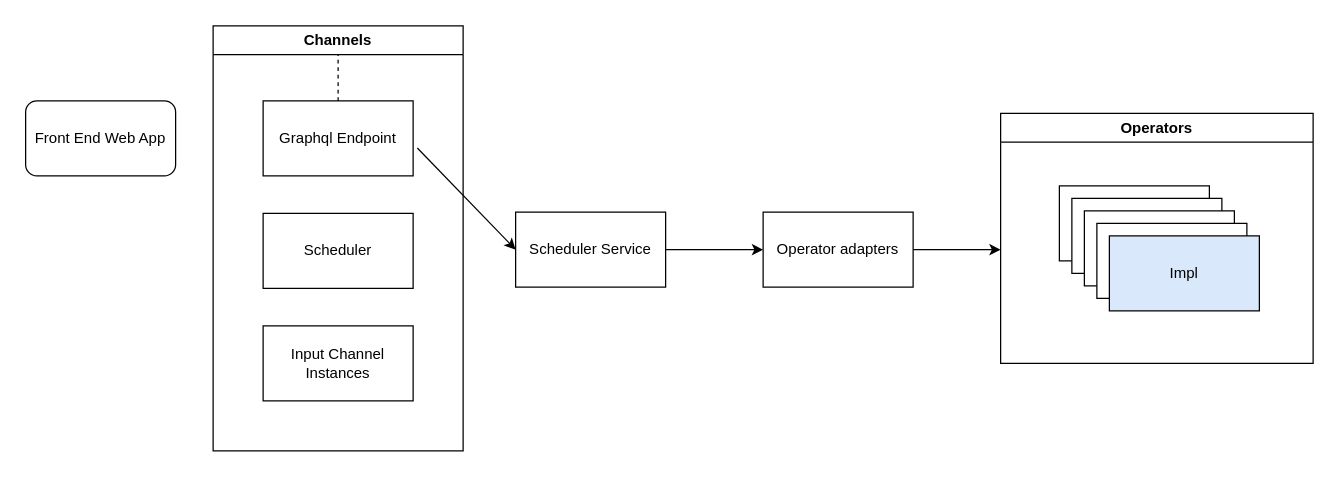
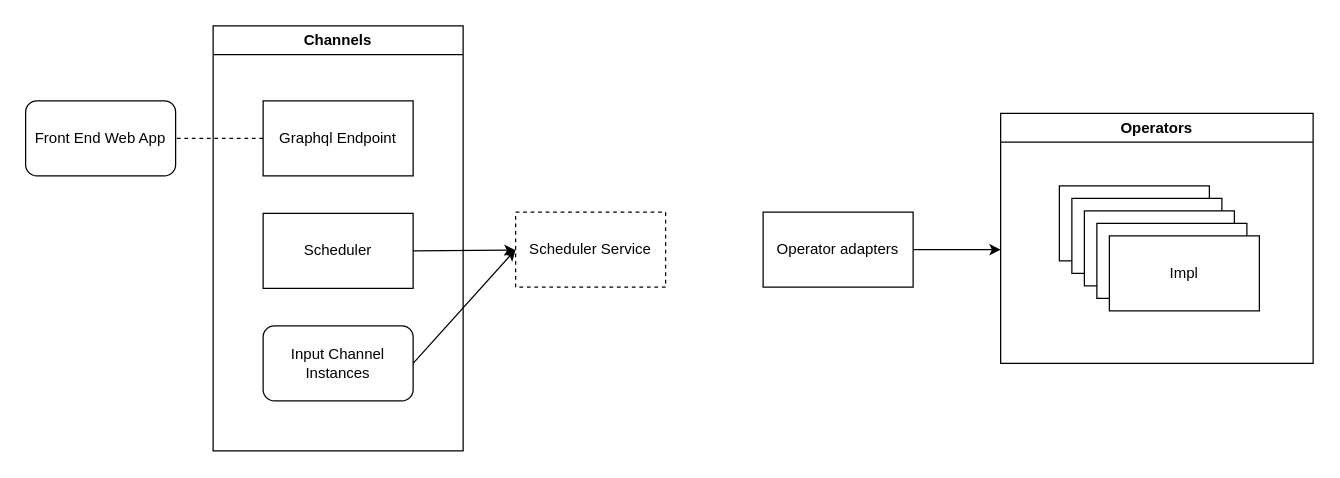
(338, 77) -> (220, 138)
(465, 197) -> none
(591, 249) -> (591, 249)
(710, 249) -> none
none -> (460, 250)
(1184, 273) -> (1184, 273)
none -> (460, 311)
(338, 363) -> (338, 363)
